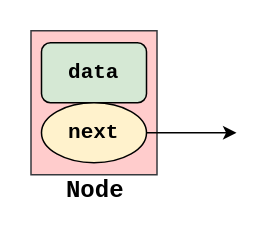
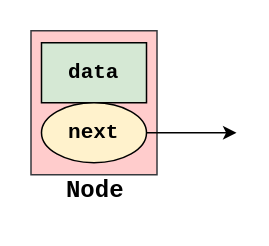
(94, 73) -> (94, 73)
